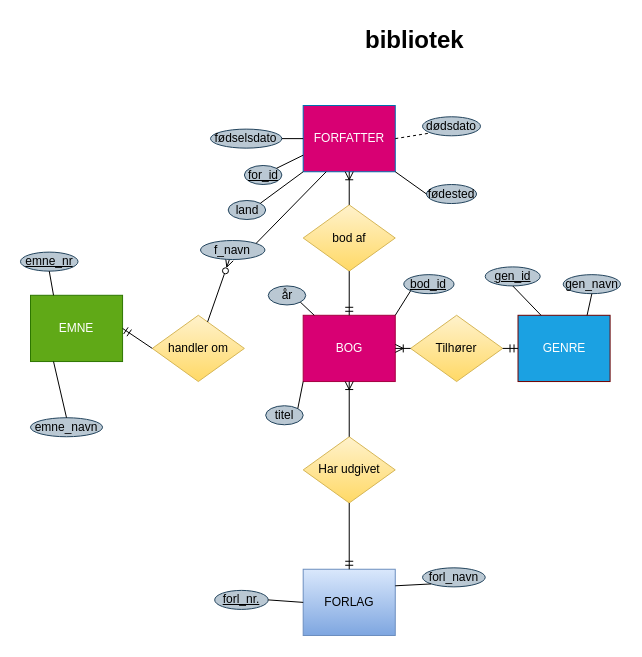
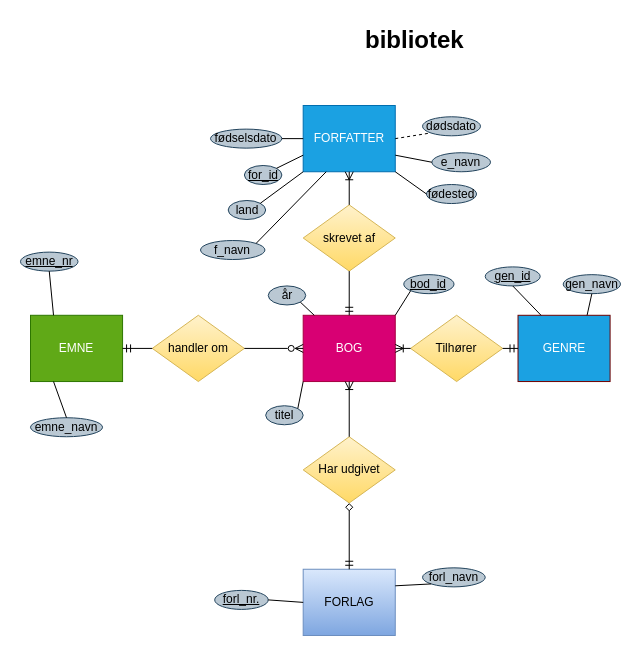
(349, 139) -> (349, 139)
none -> (413, 159)
none -> (461, 162)
(350, 239) -> (350, 239)
(216, 298) -> (266, 348)
(77, 328) -> (77, 348)
(349, 507) -> (349, 511)
